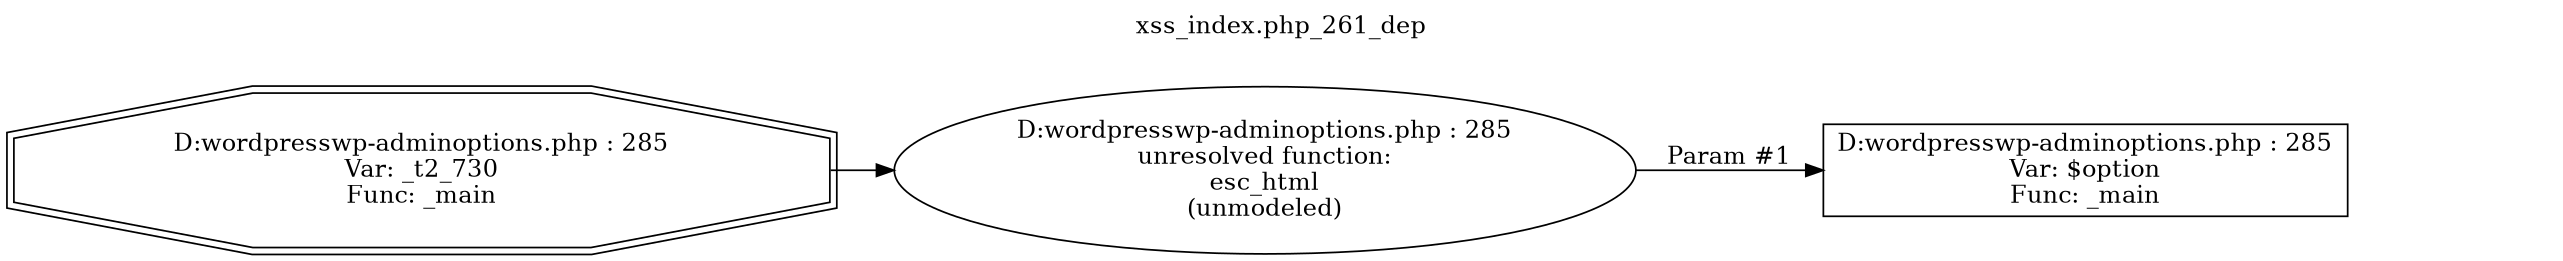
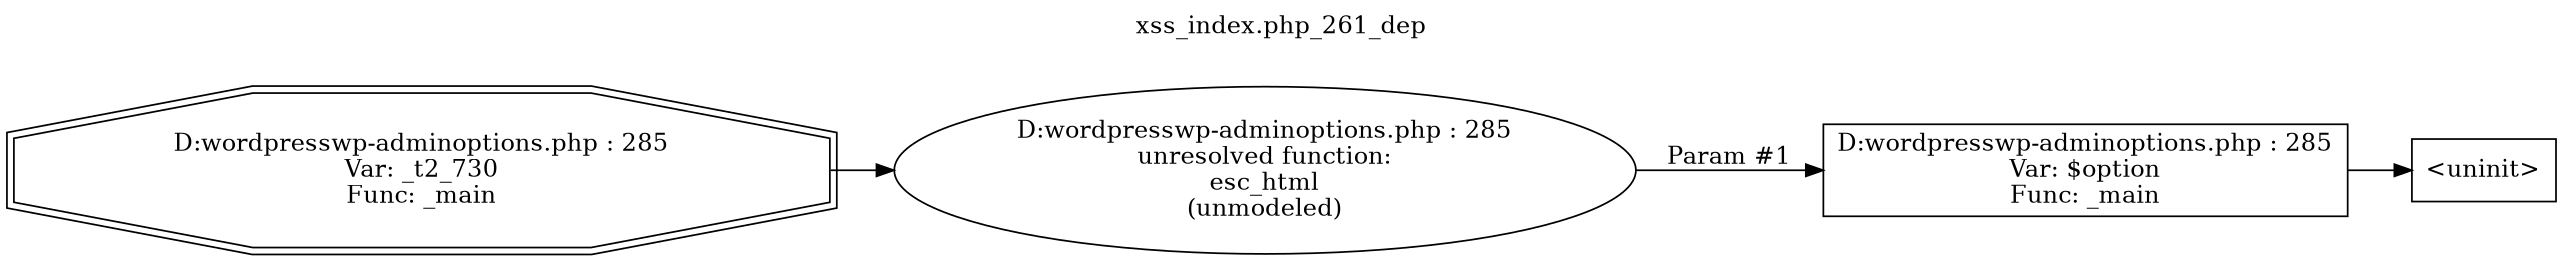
none -> (2484, 170)
